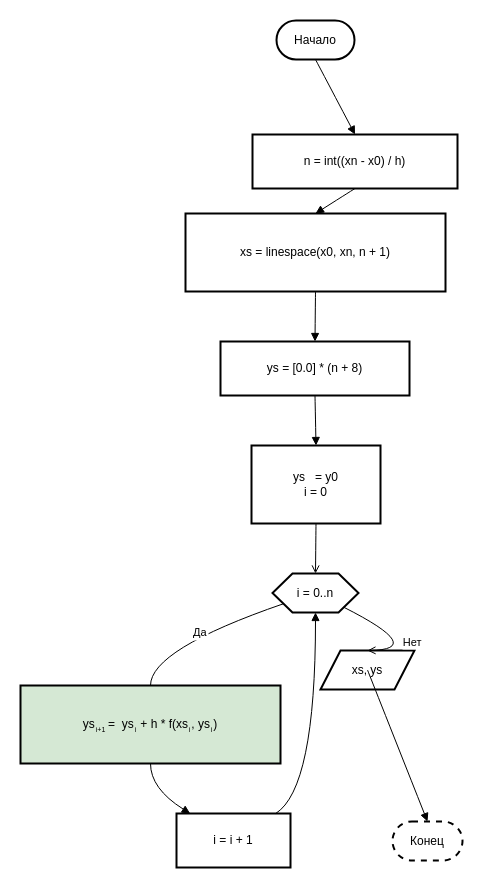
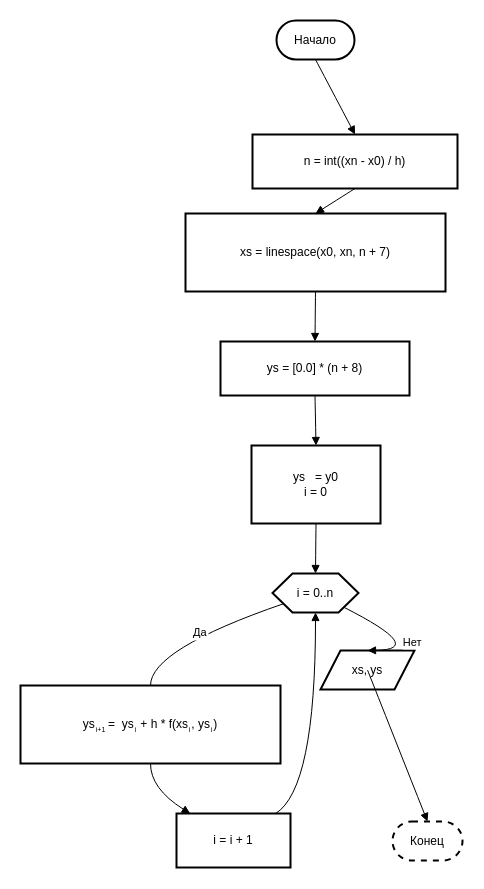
(316, 253) -> (316, 253)
(316, 566) -> (316, 564)
(392, 646) -> (395, 644)
(151, 725) -> (151, 725)
